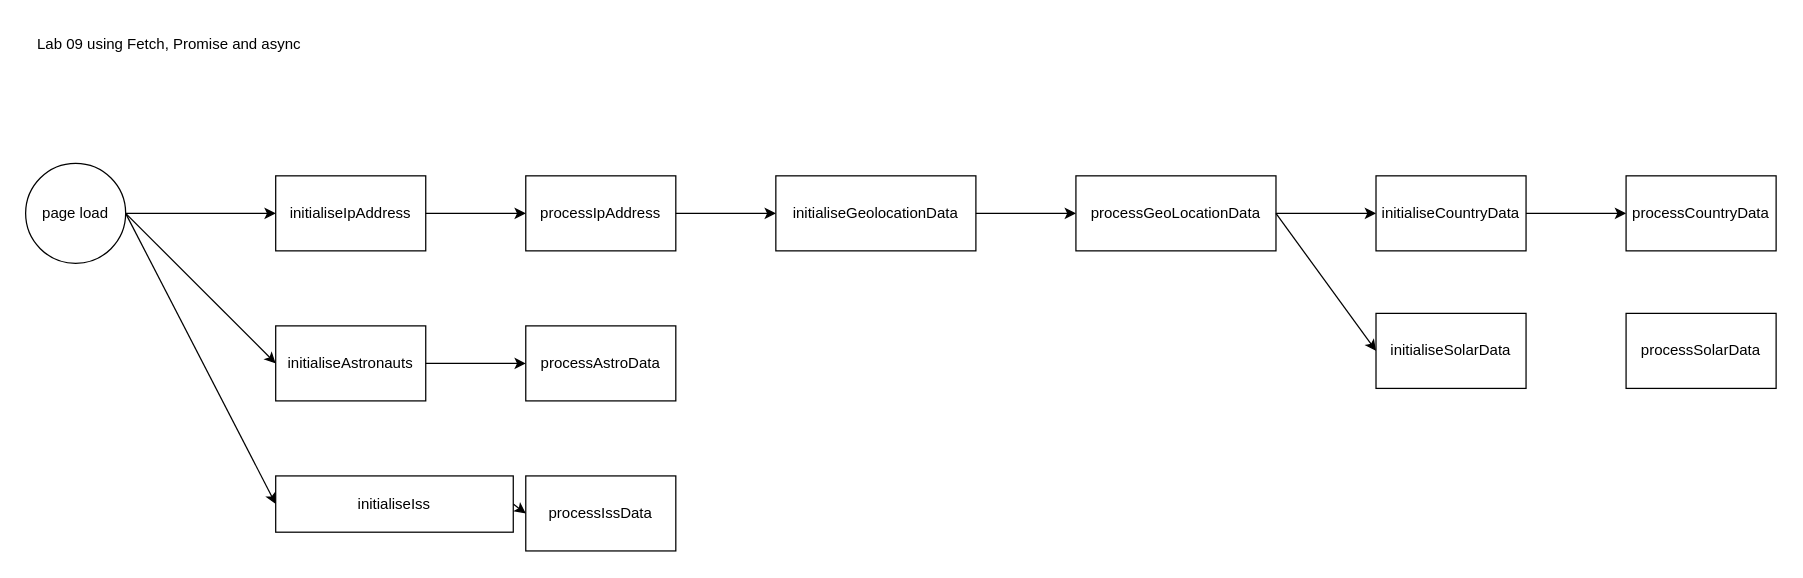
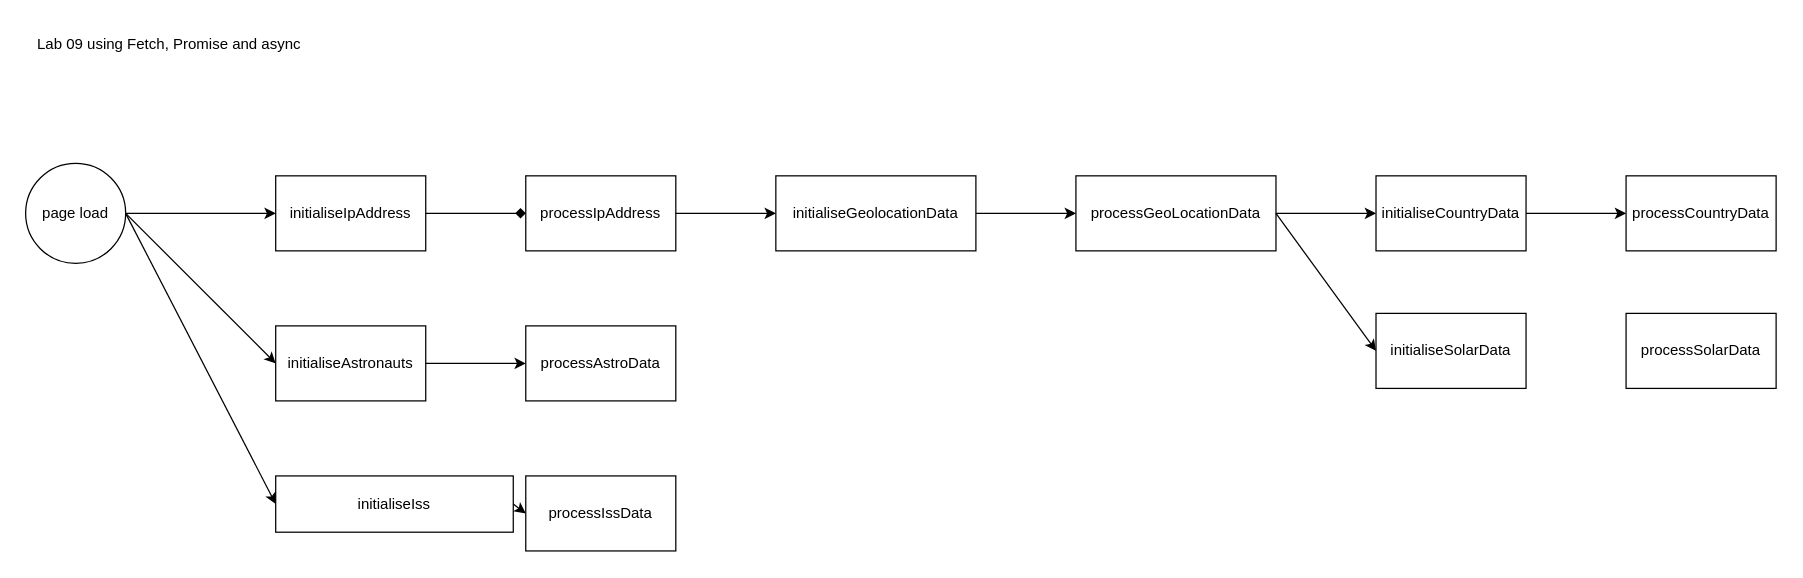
(516, 213) -> (515, 213)
